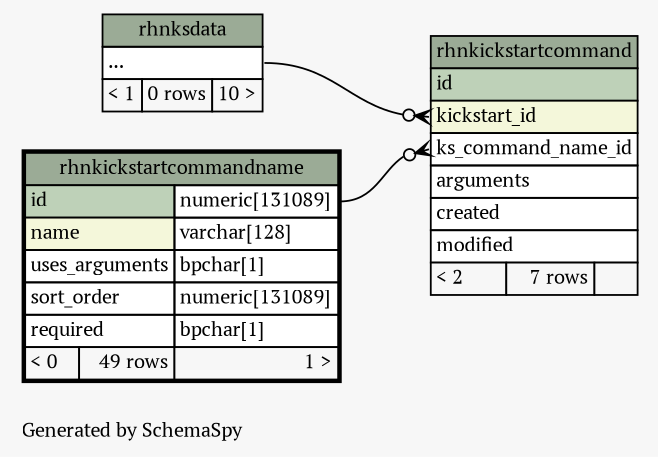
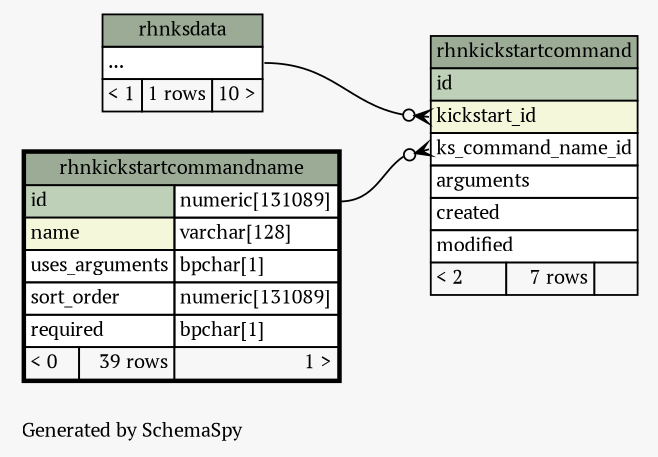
(177, 94) -> (177, 94)
(134, 362) -> (134, 362)
